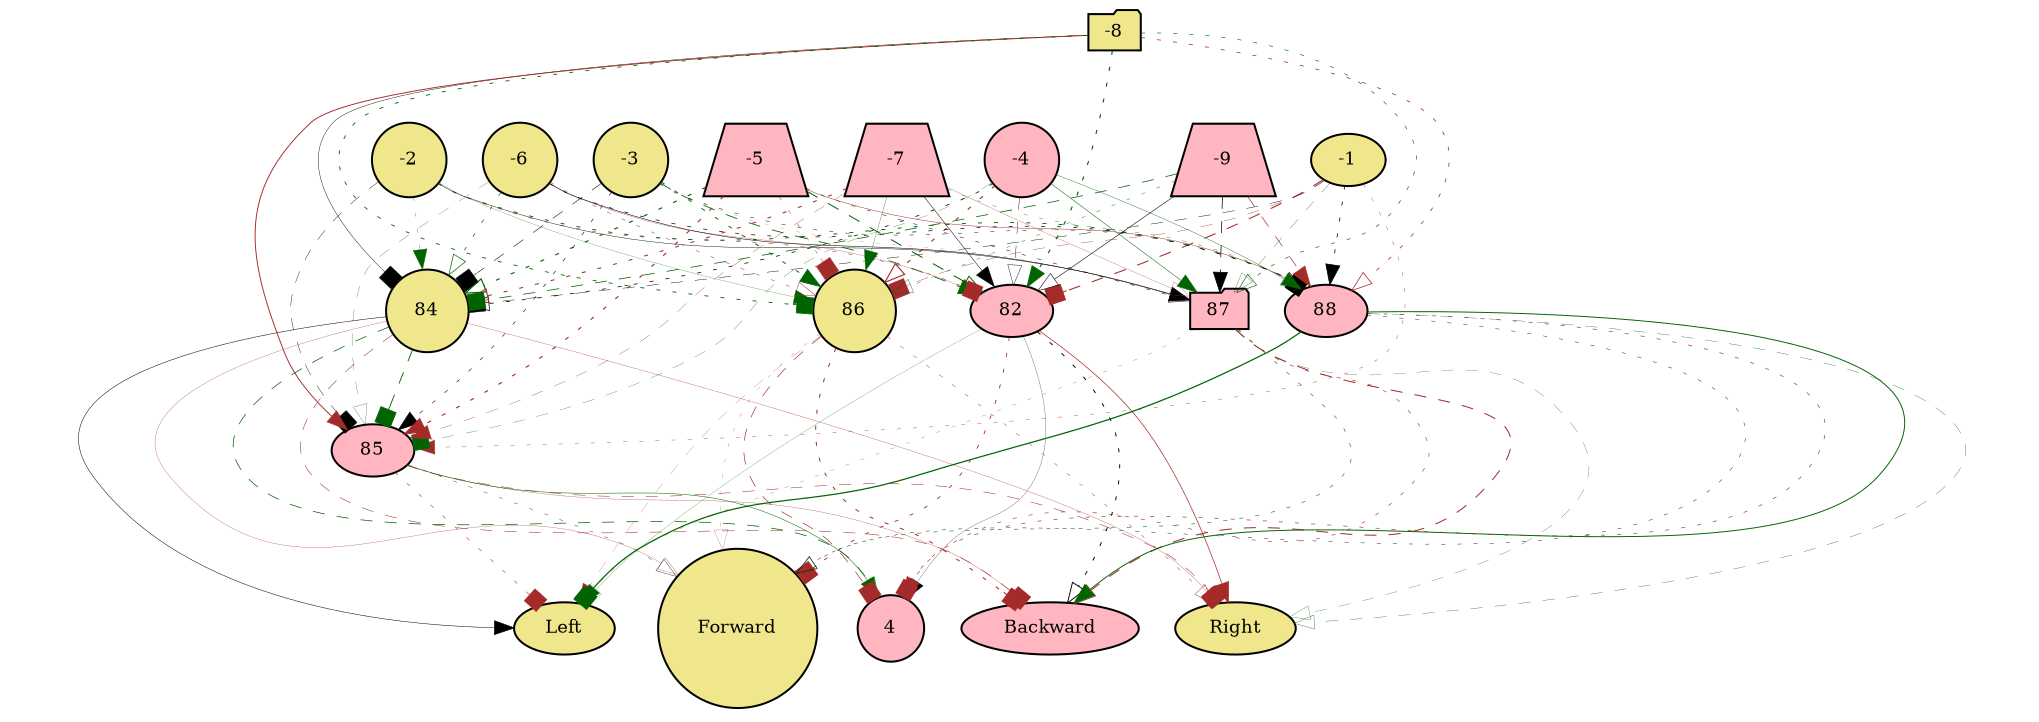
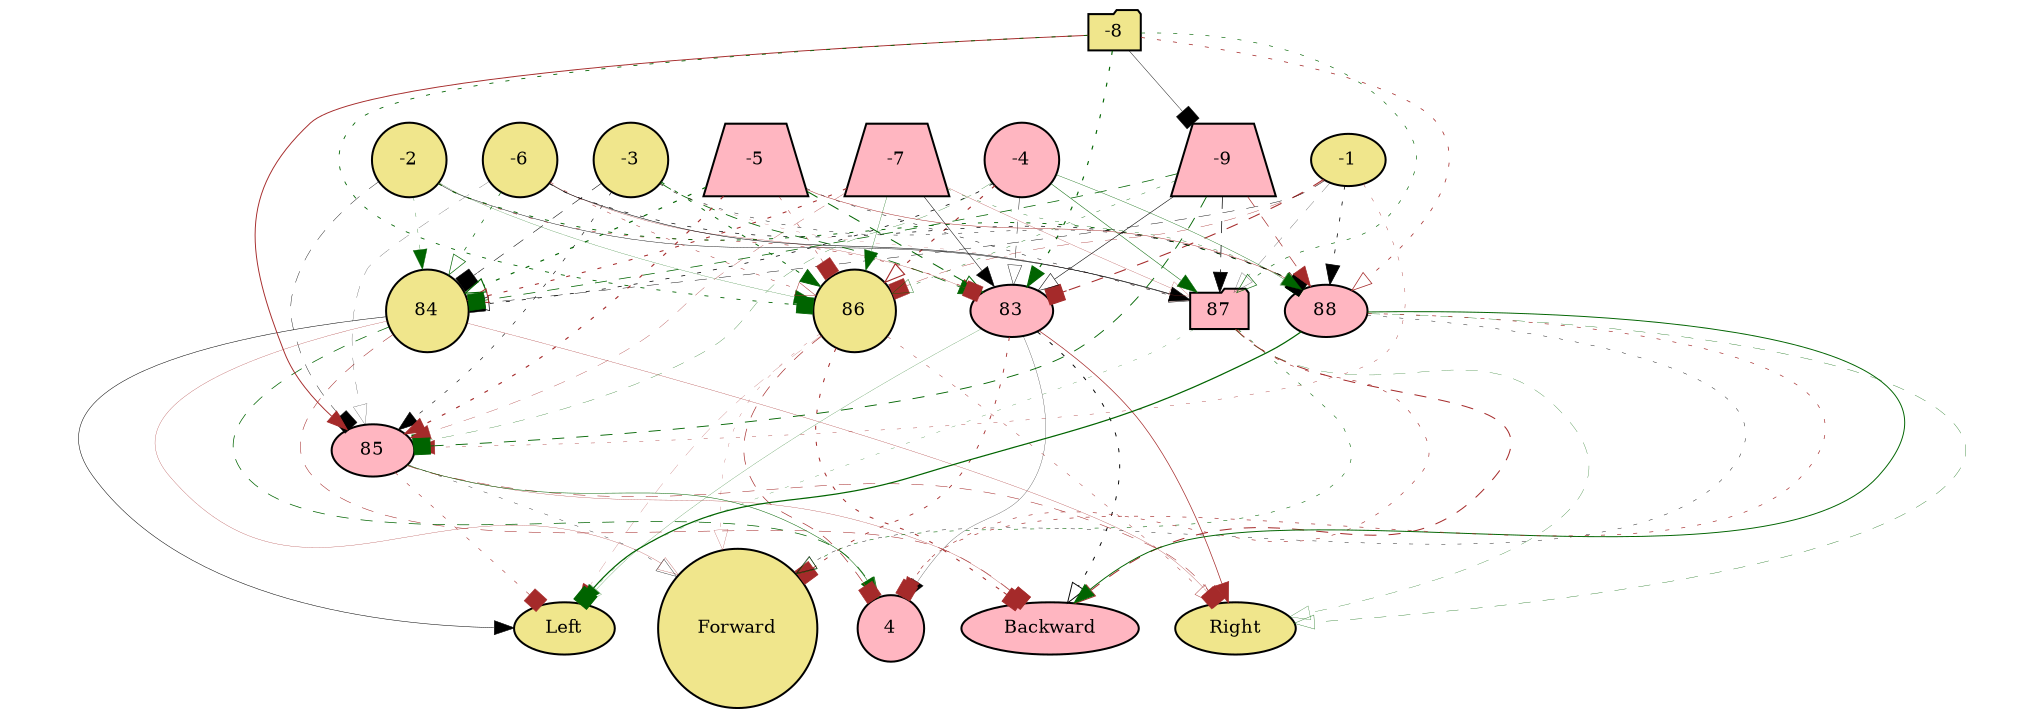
(622, 65) -> (1154, 79)
(1012, 311) -> (1012, 311)
(401, 378) -> (881, 404)
